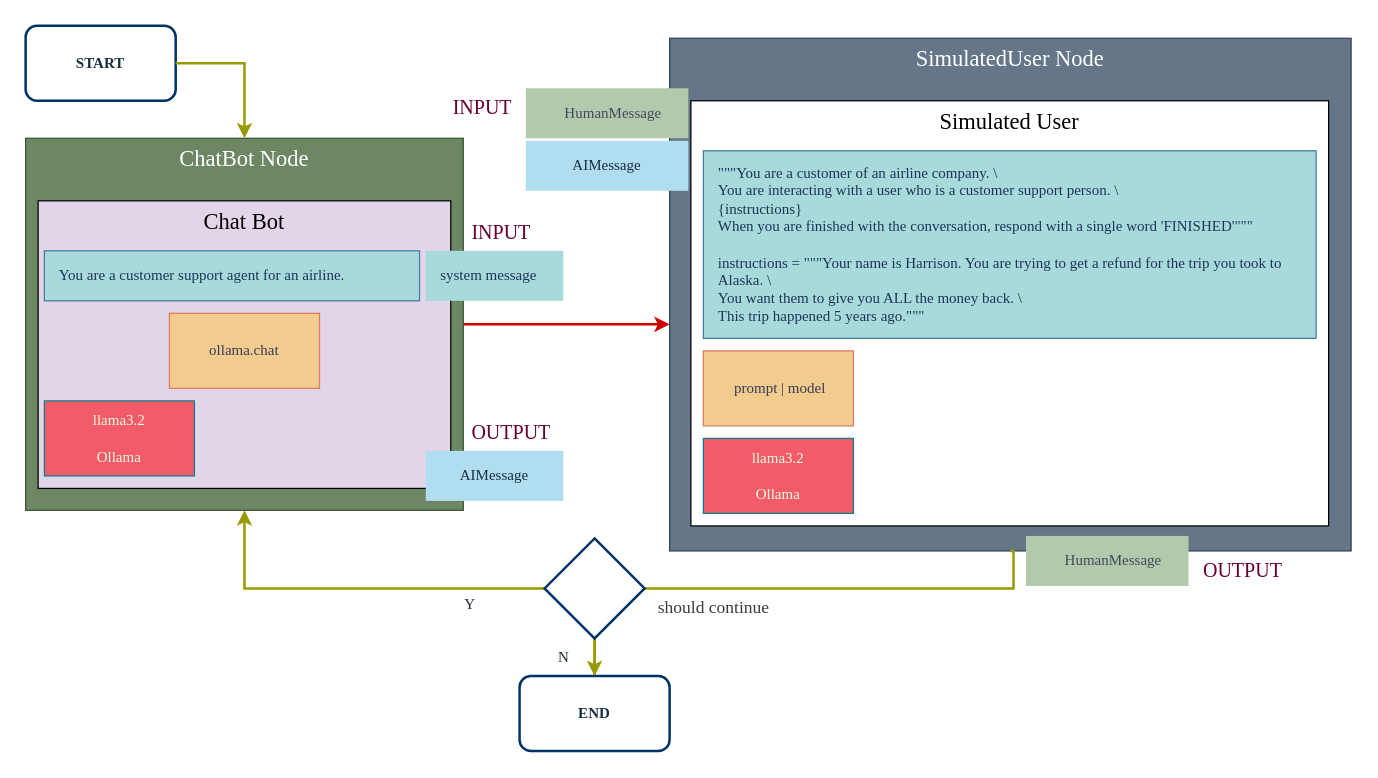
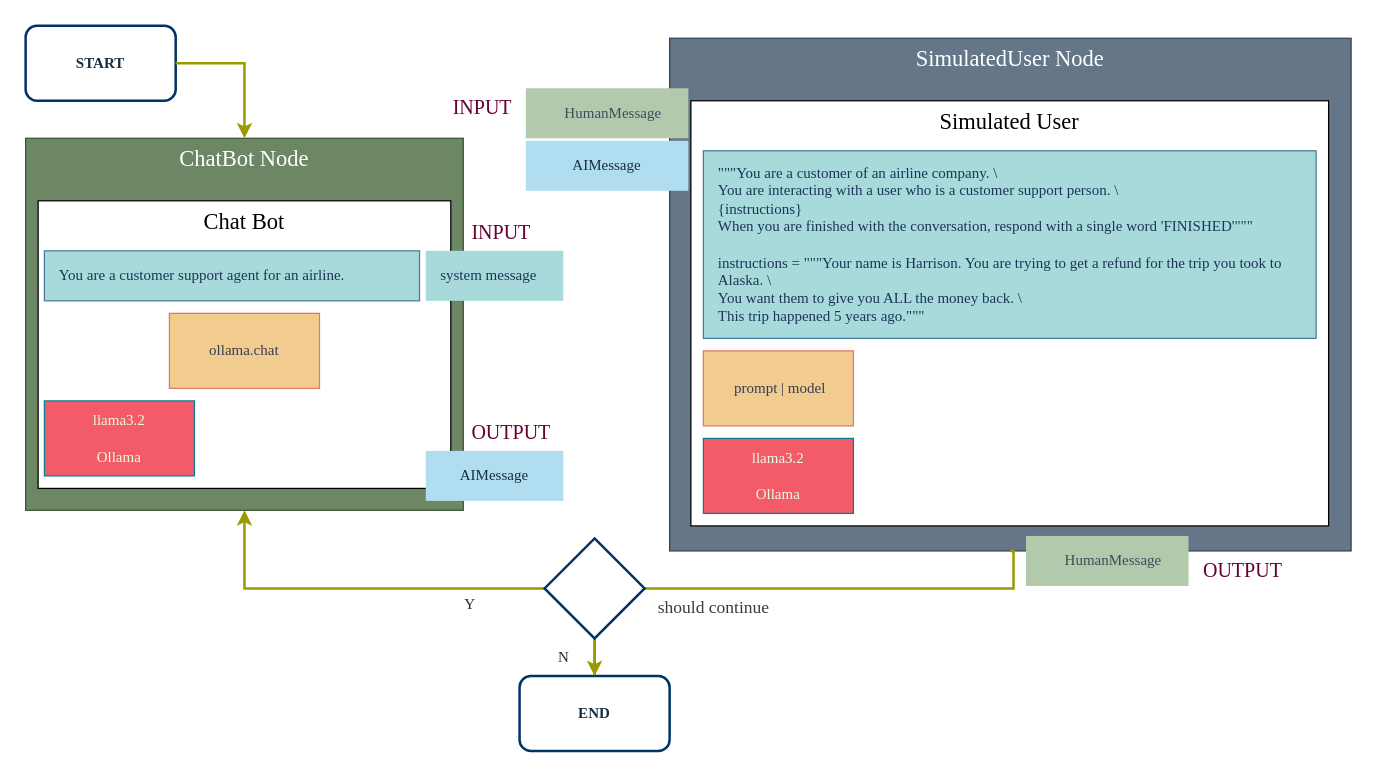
(244, 223) -> (244, 223)
(560, 324) -> none
